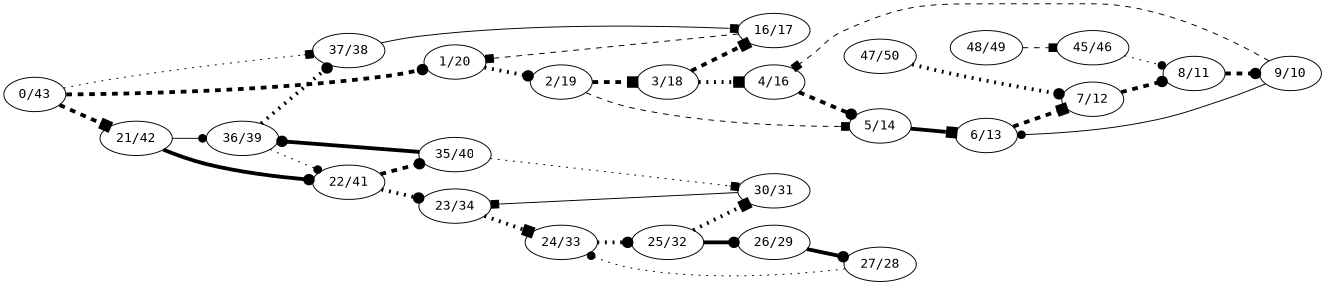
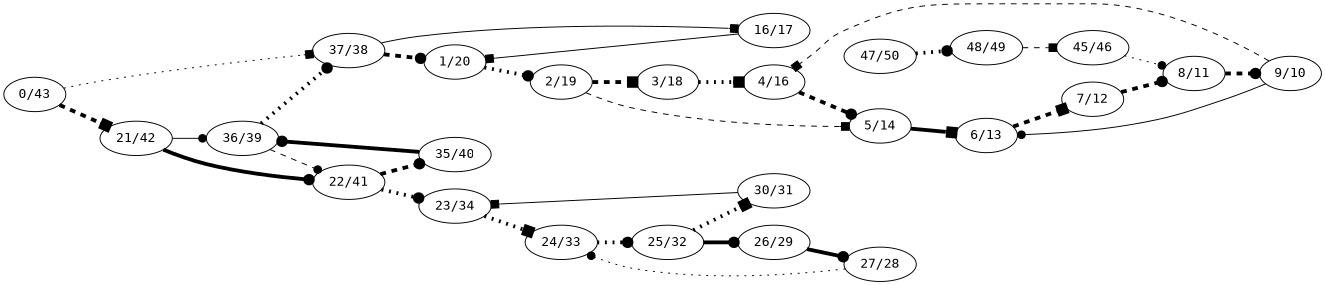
(617, 46) -> (617, 46)
(715, 59) -> none
(983, 80) -> (929, 52)
(243, 89) -> (400, 56)
(292, 159) -> (292, 159)
(610, 172) -> none
